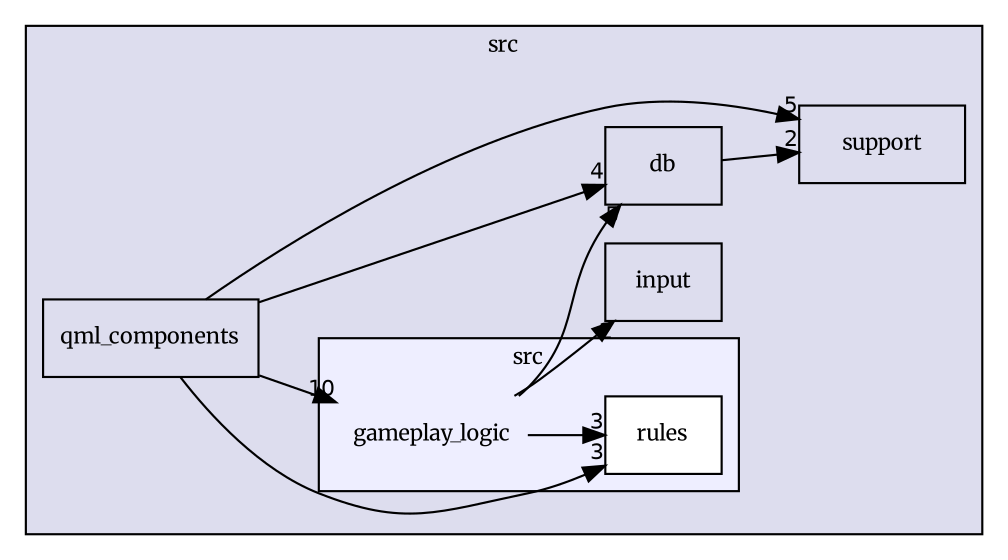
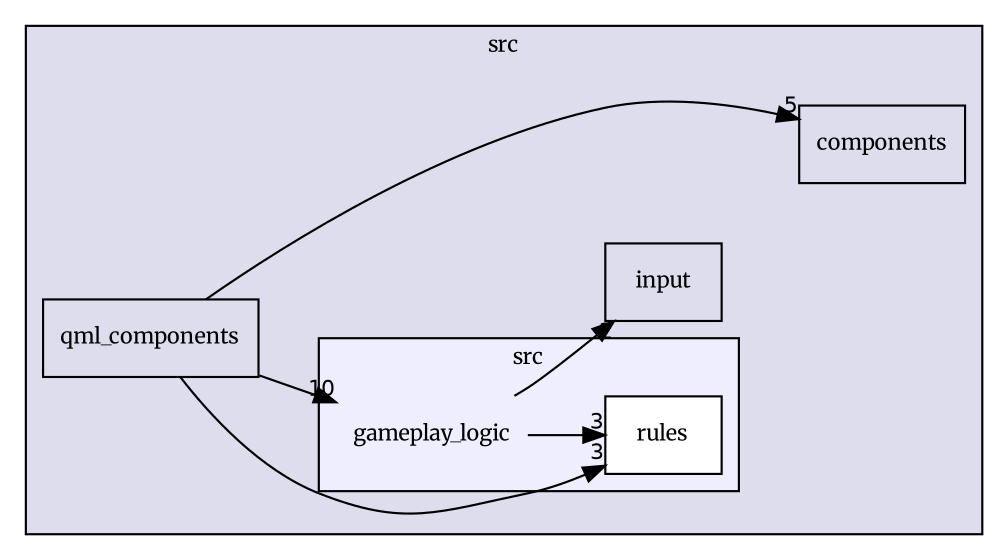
(882, 144) -> (882, 144)
(663, 166) -> none
